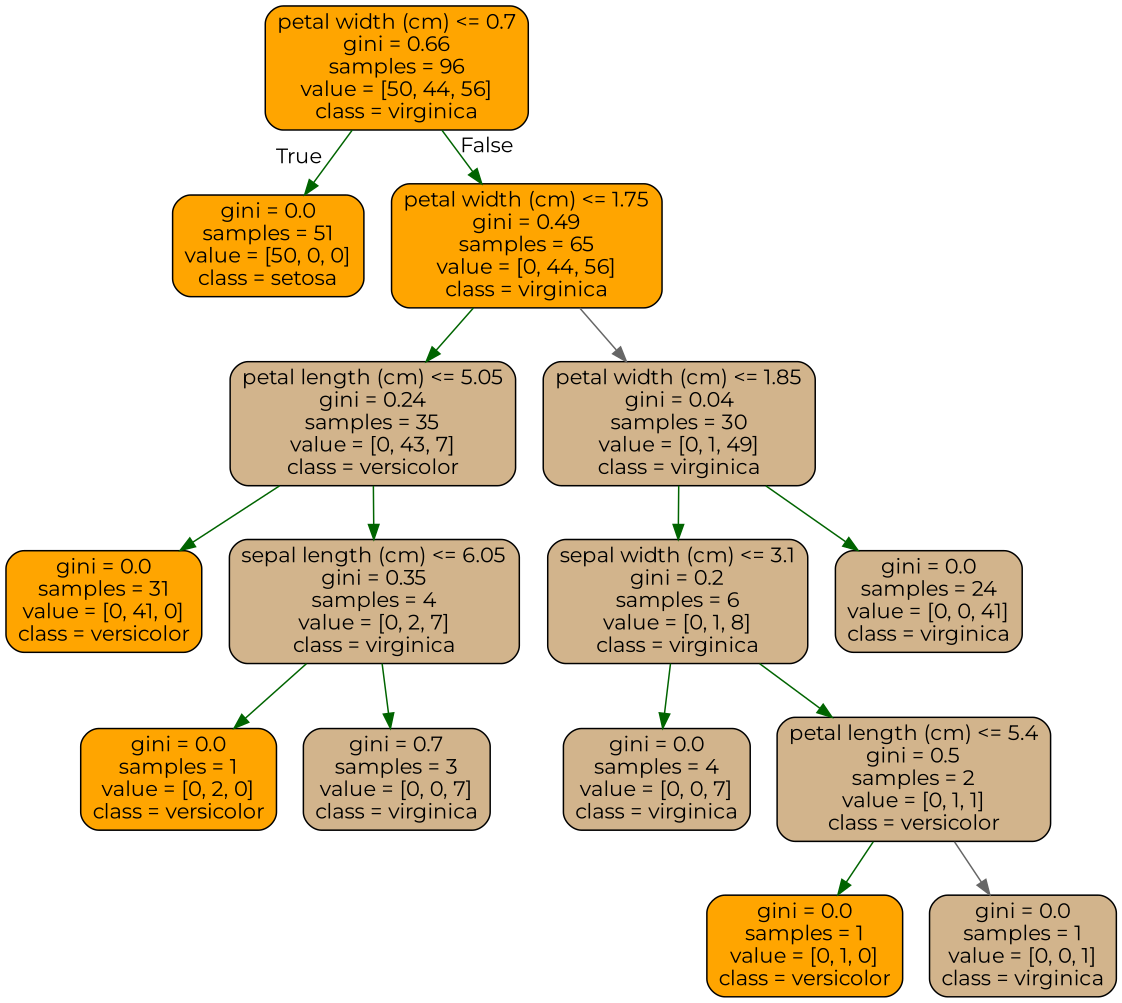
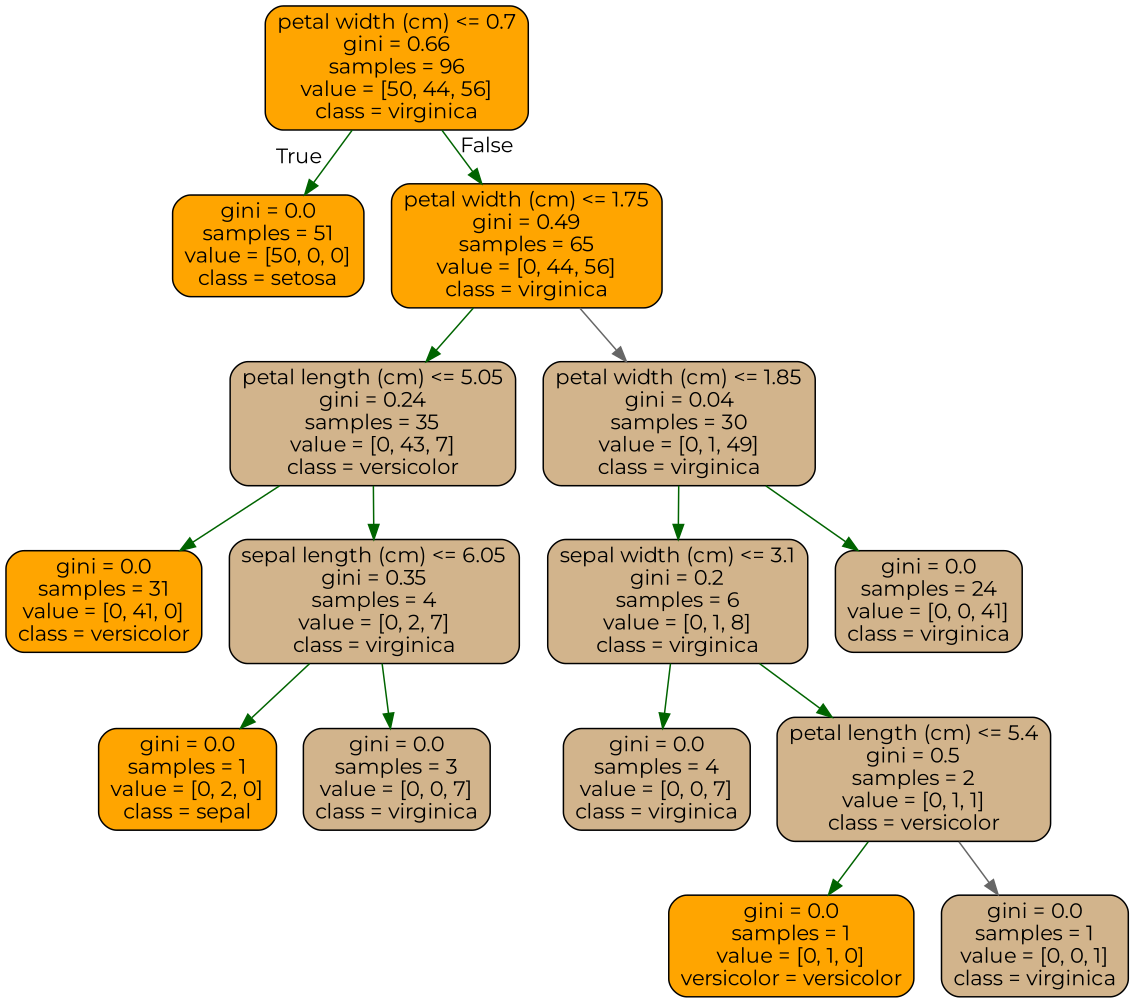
(179, 779) -> (188, 779)
(397, 779) -> (397, 779)
(805, 946) -> (791, 946)
